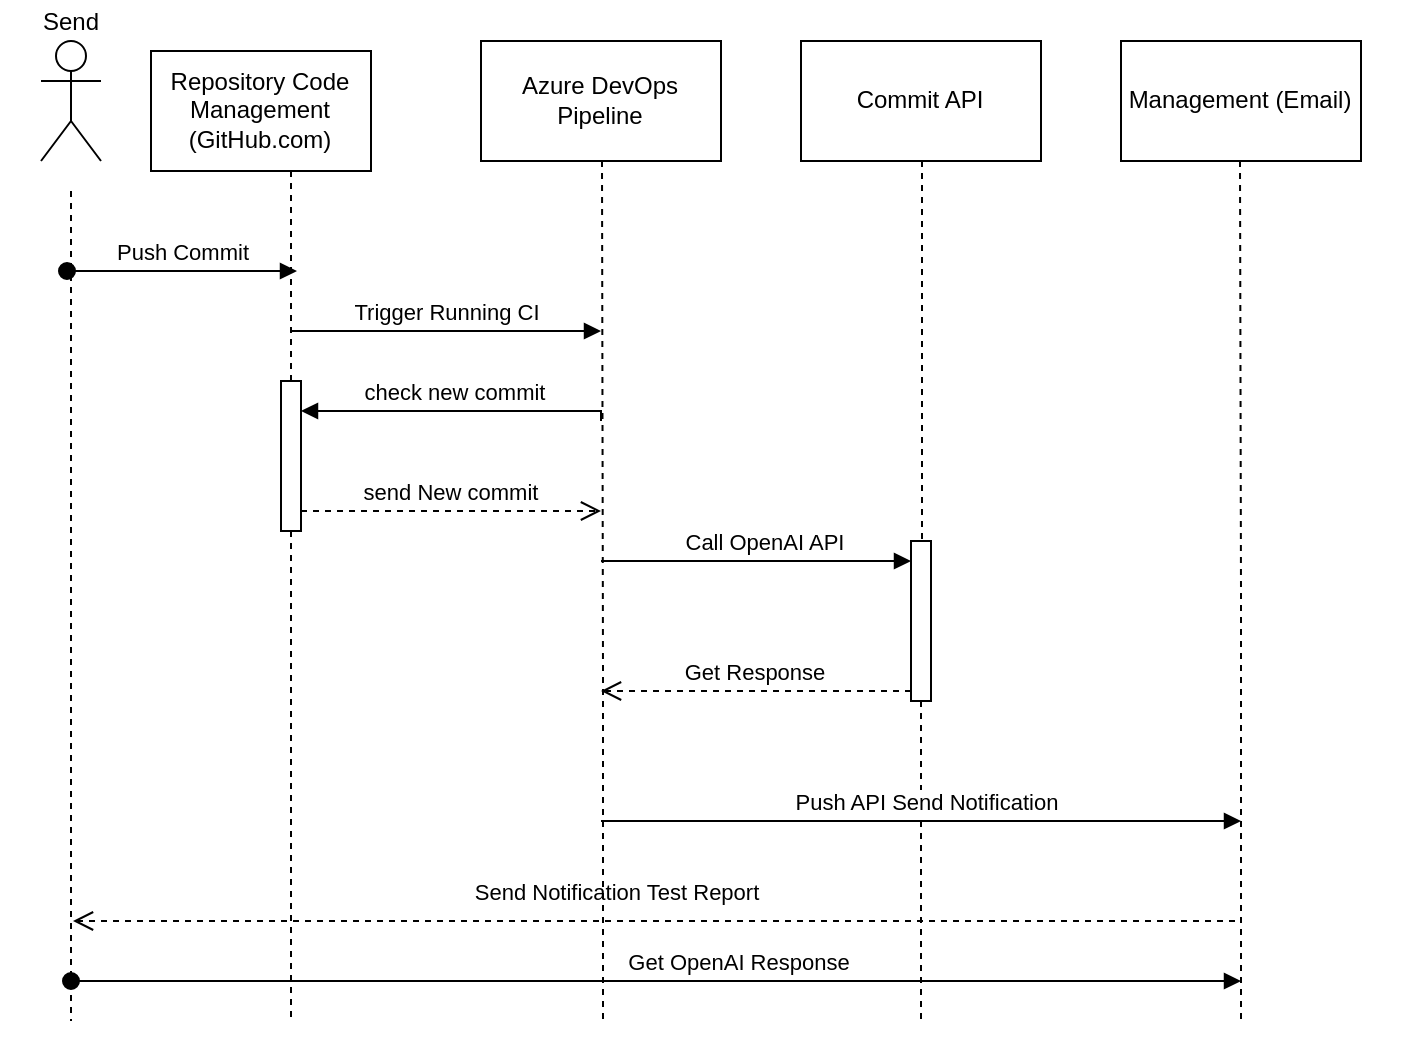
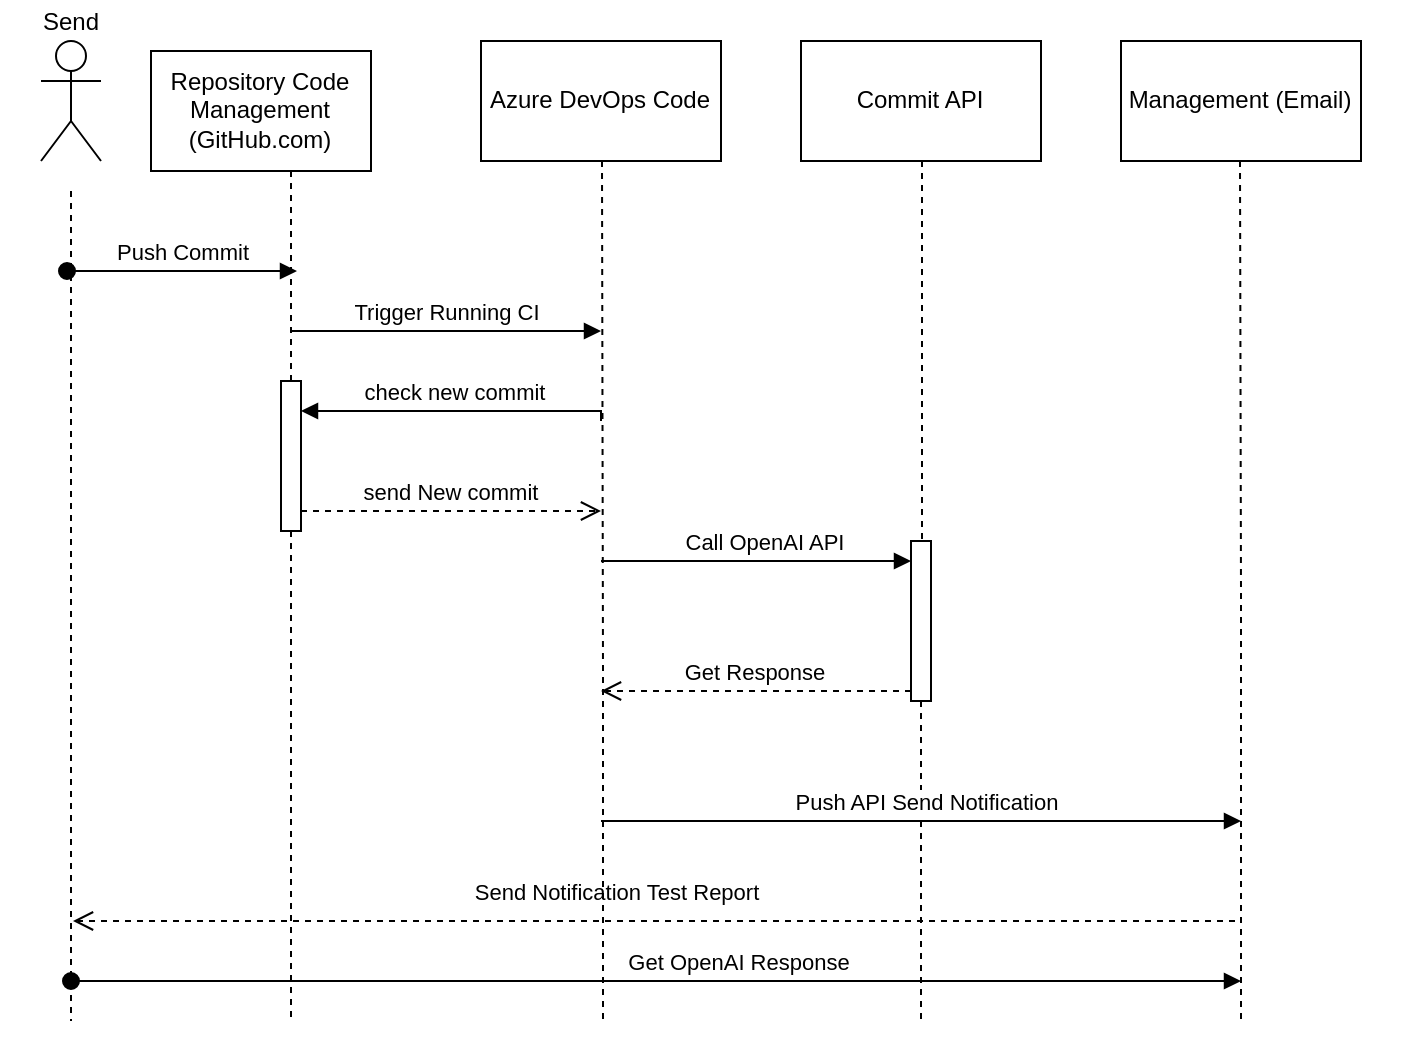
(601, 101) -> (601, 101)
